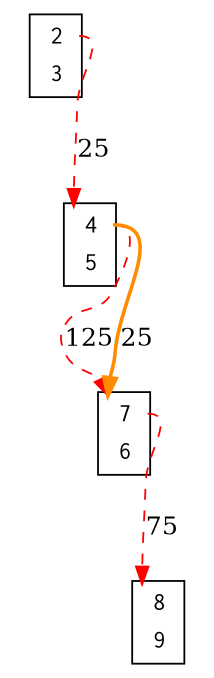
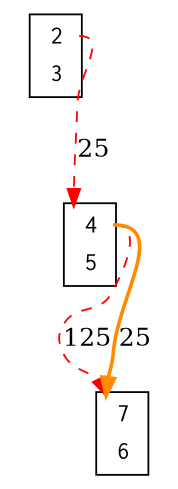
(158, 622) -> none
